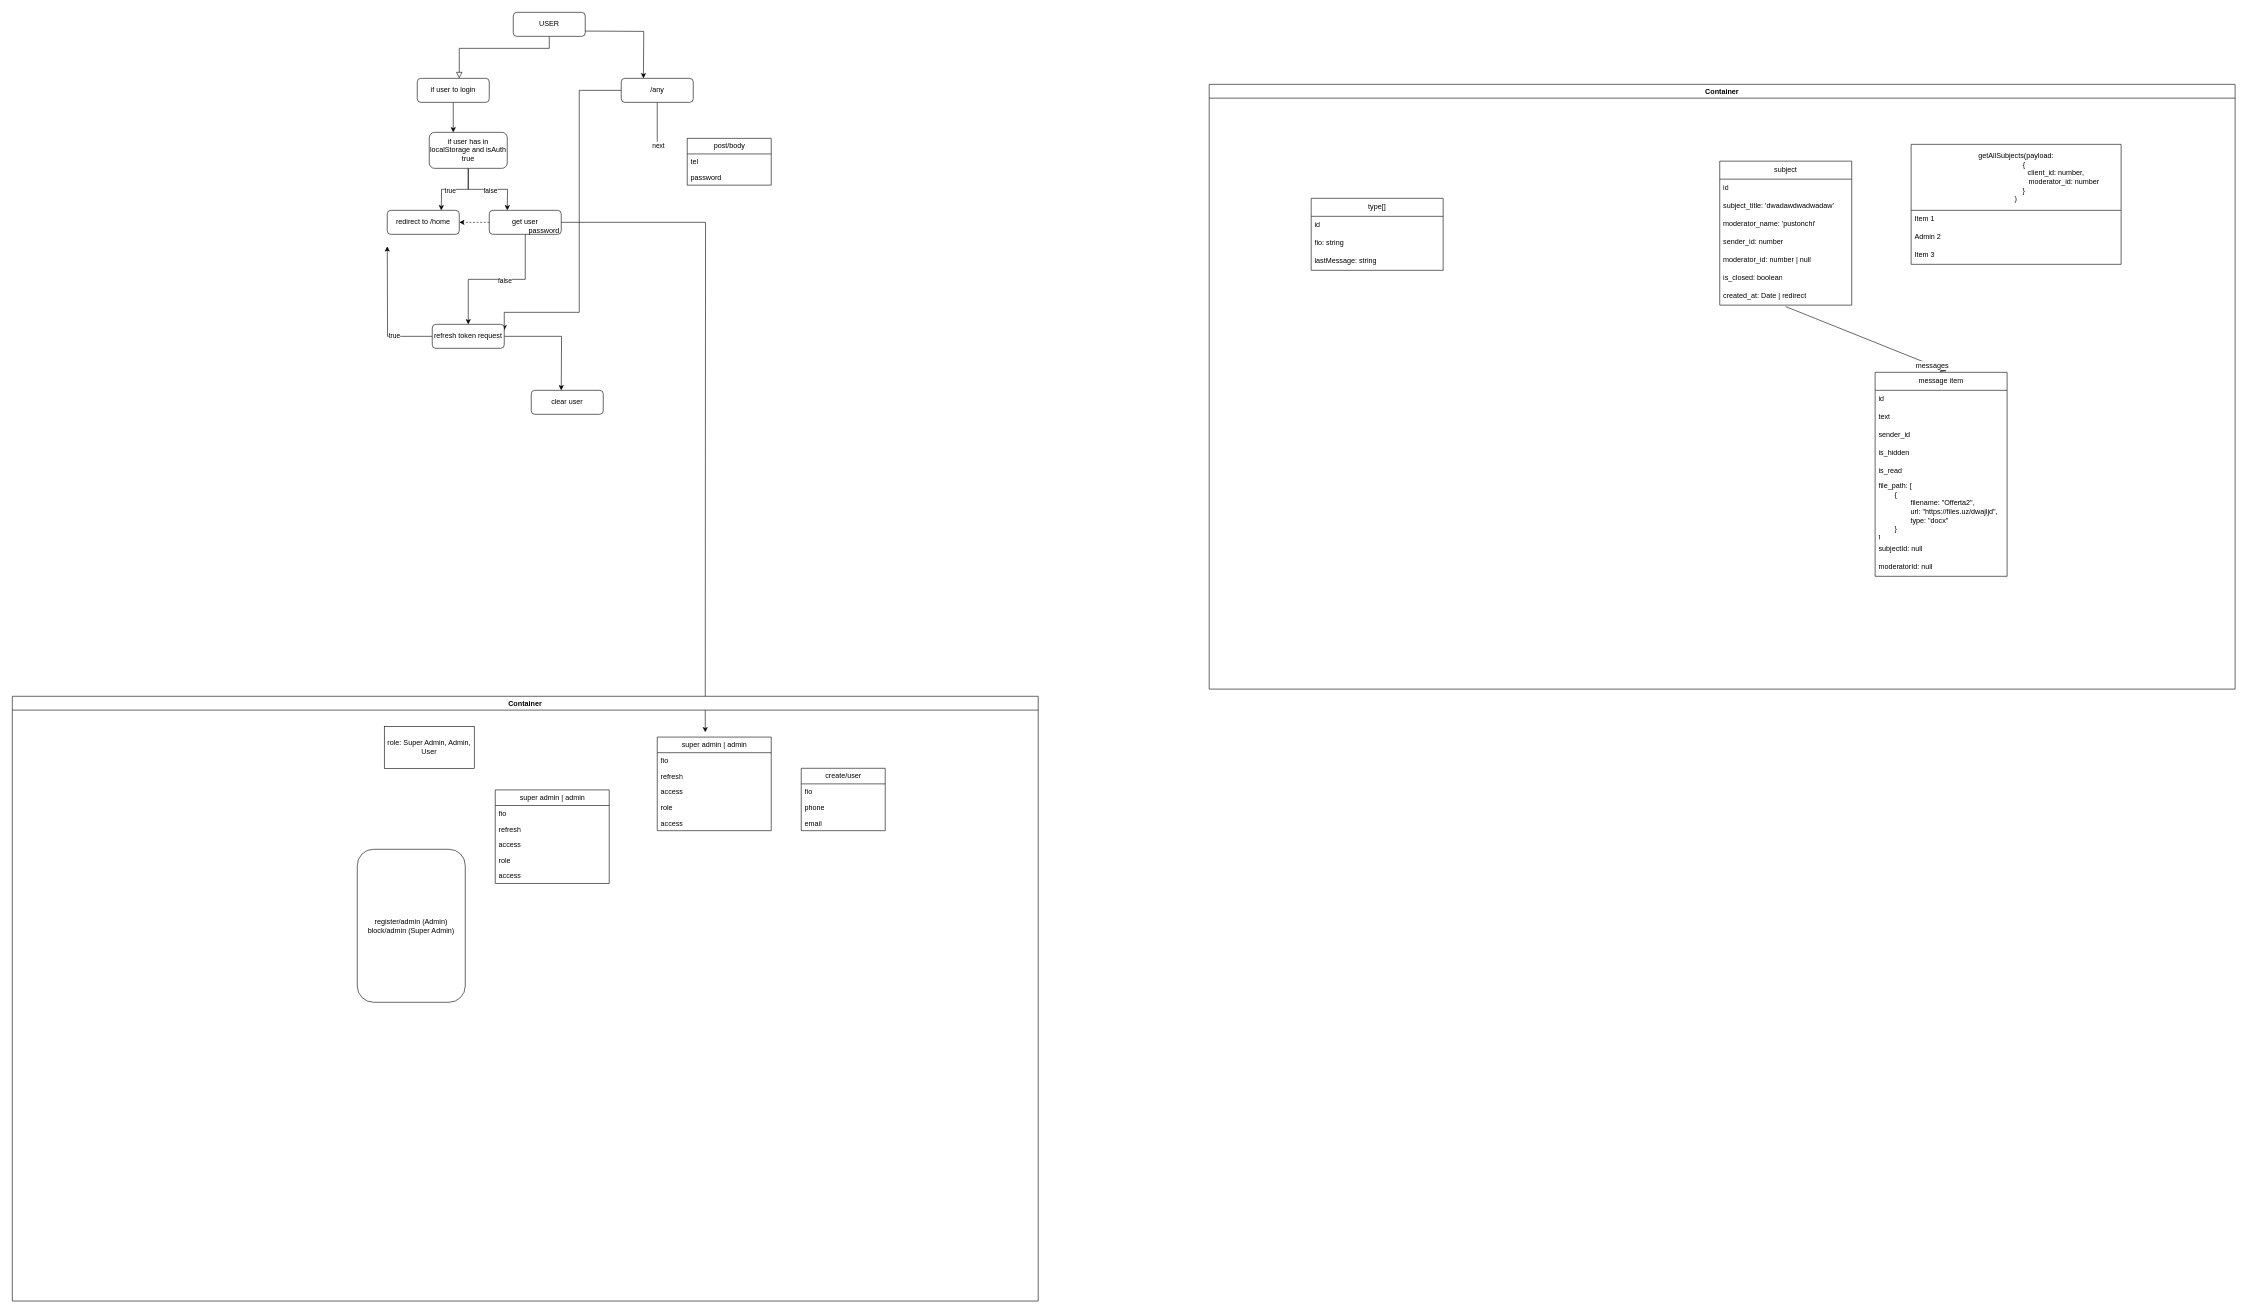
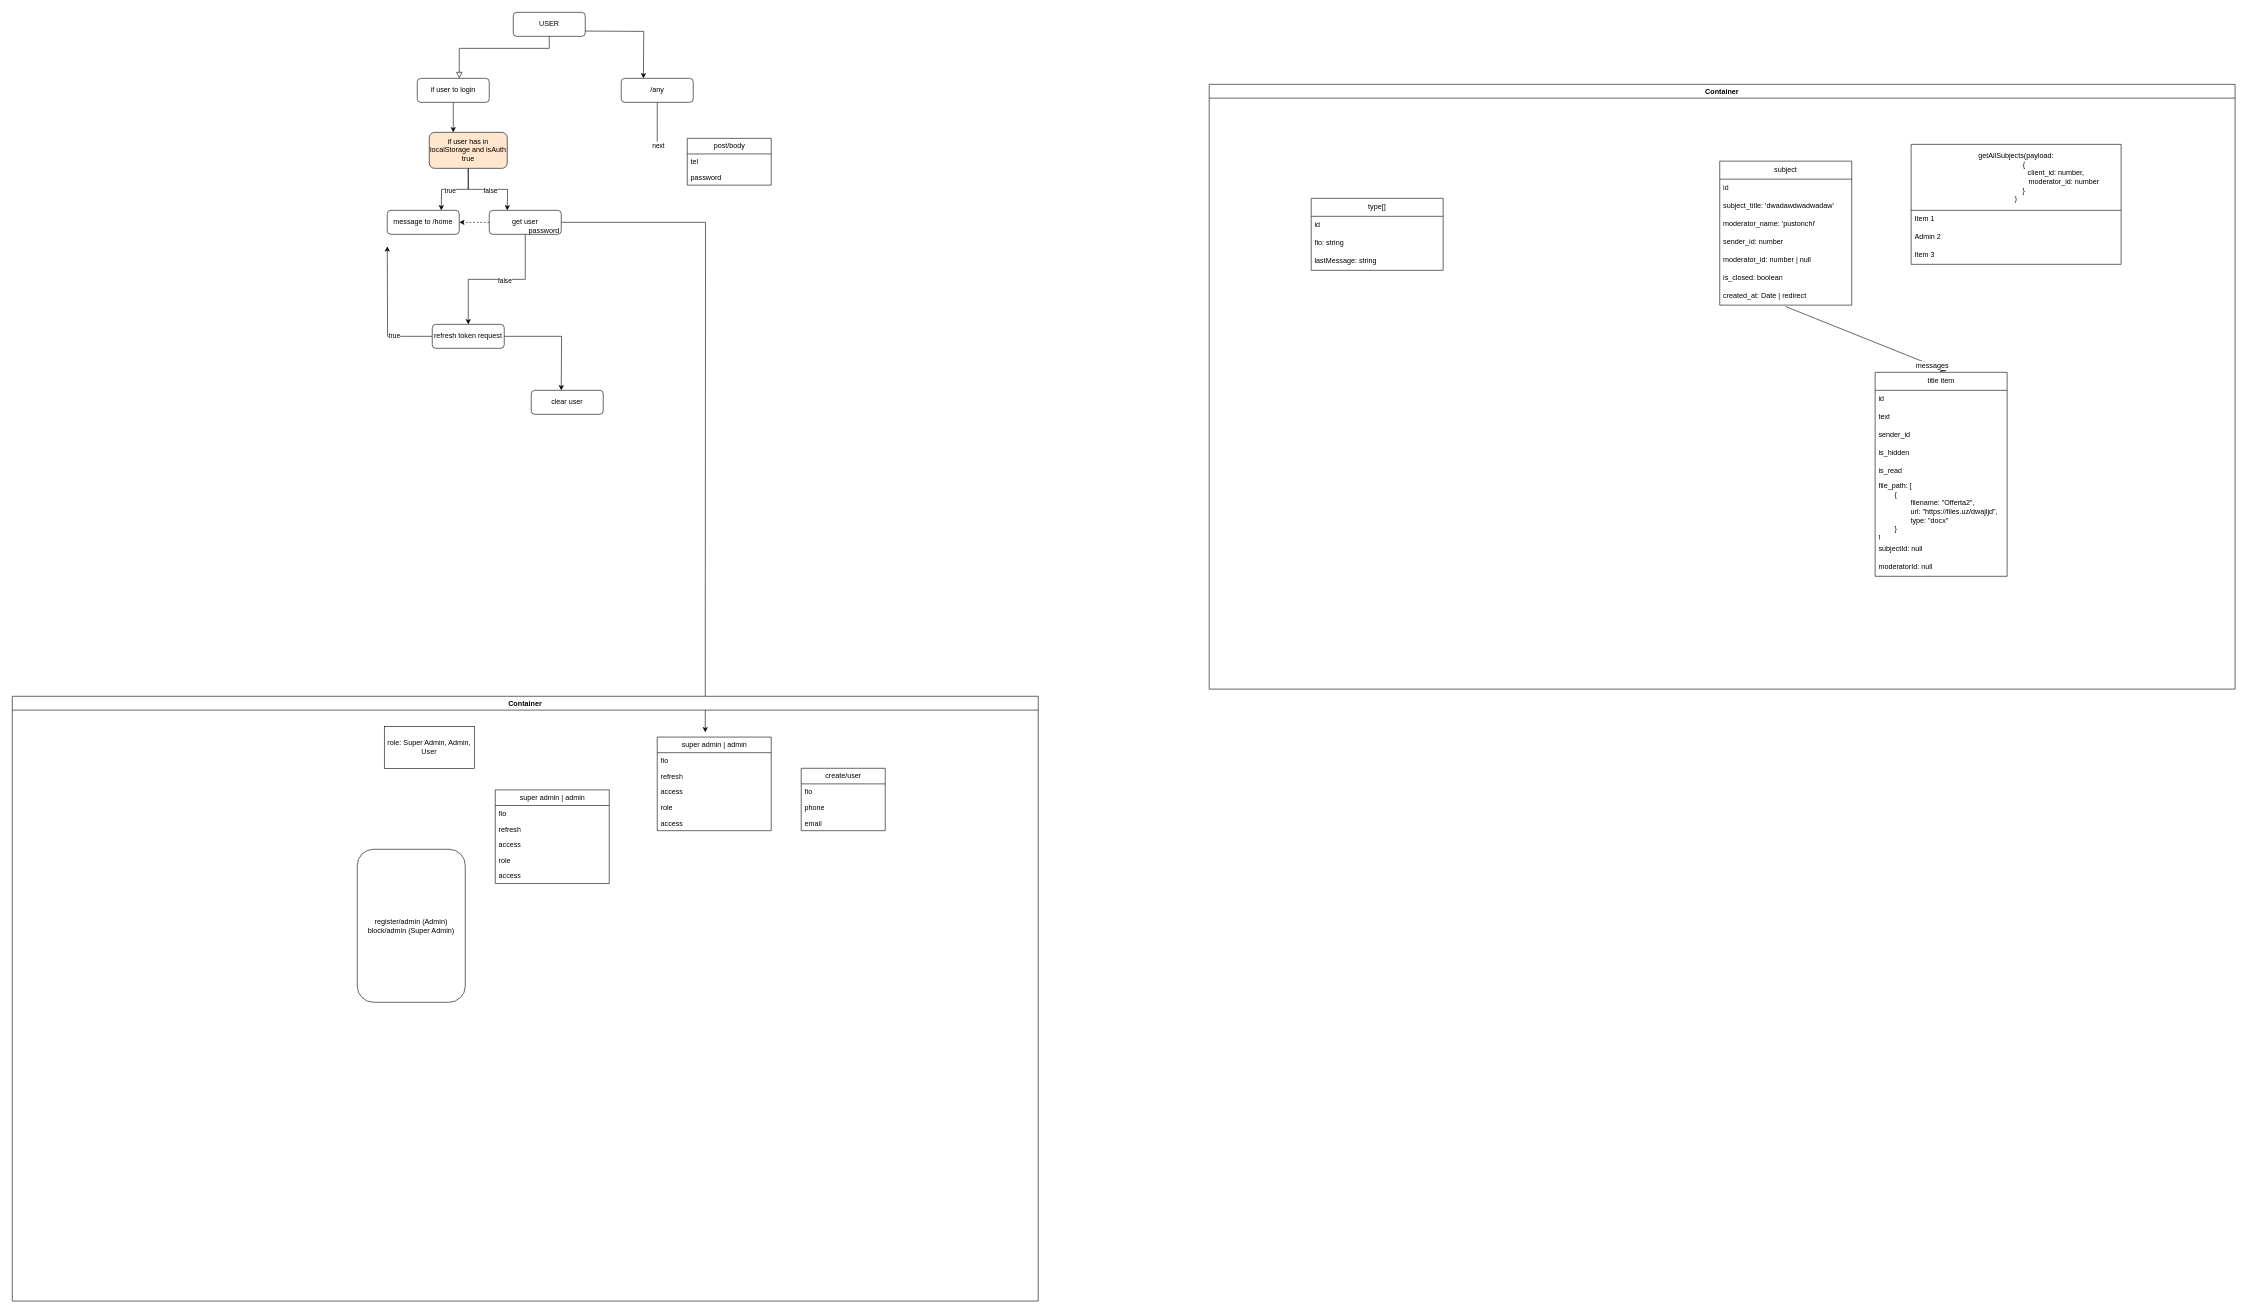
(468, 150) -> (468, 150)
(423, 222) -> (423, 222)
(542, 312) -> none
(1941, 381) -> (1941, 381)
